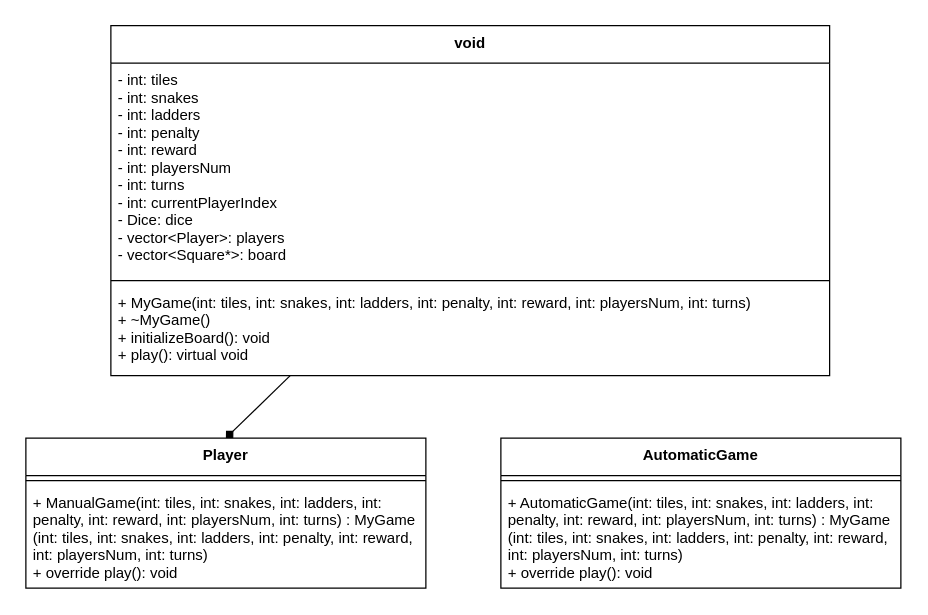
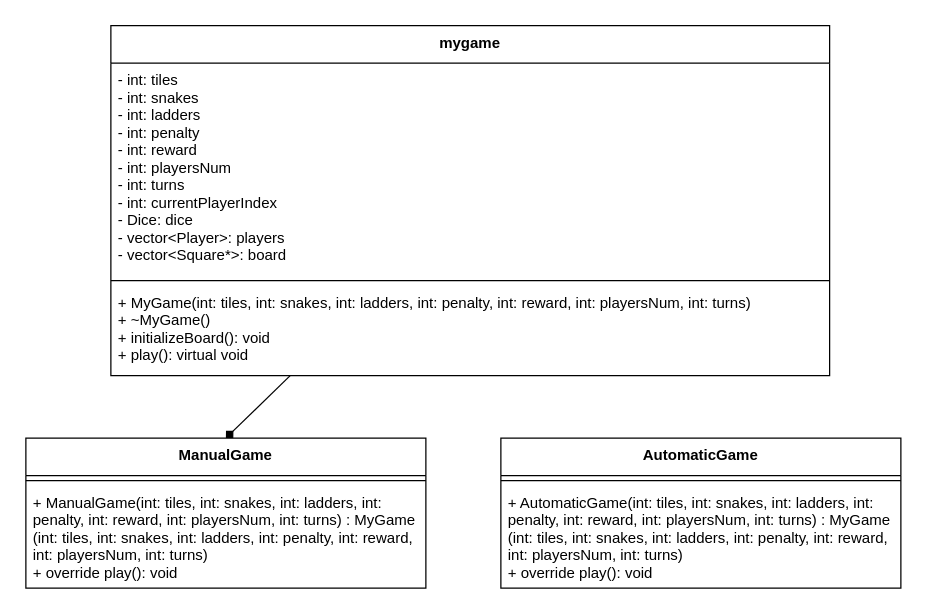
(469, 43) -> (469, 43)
(225, 455) -> (225, 455)
